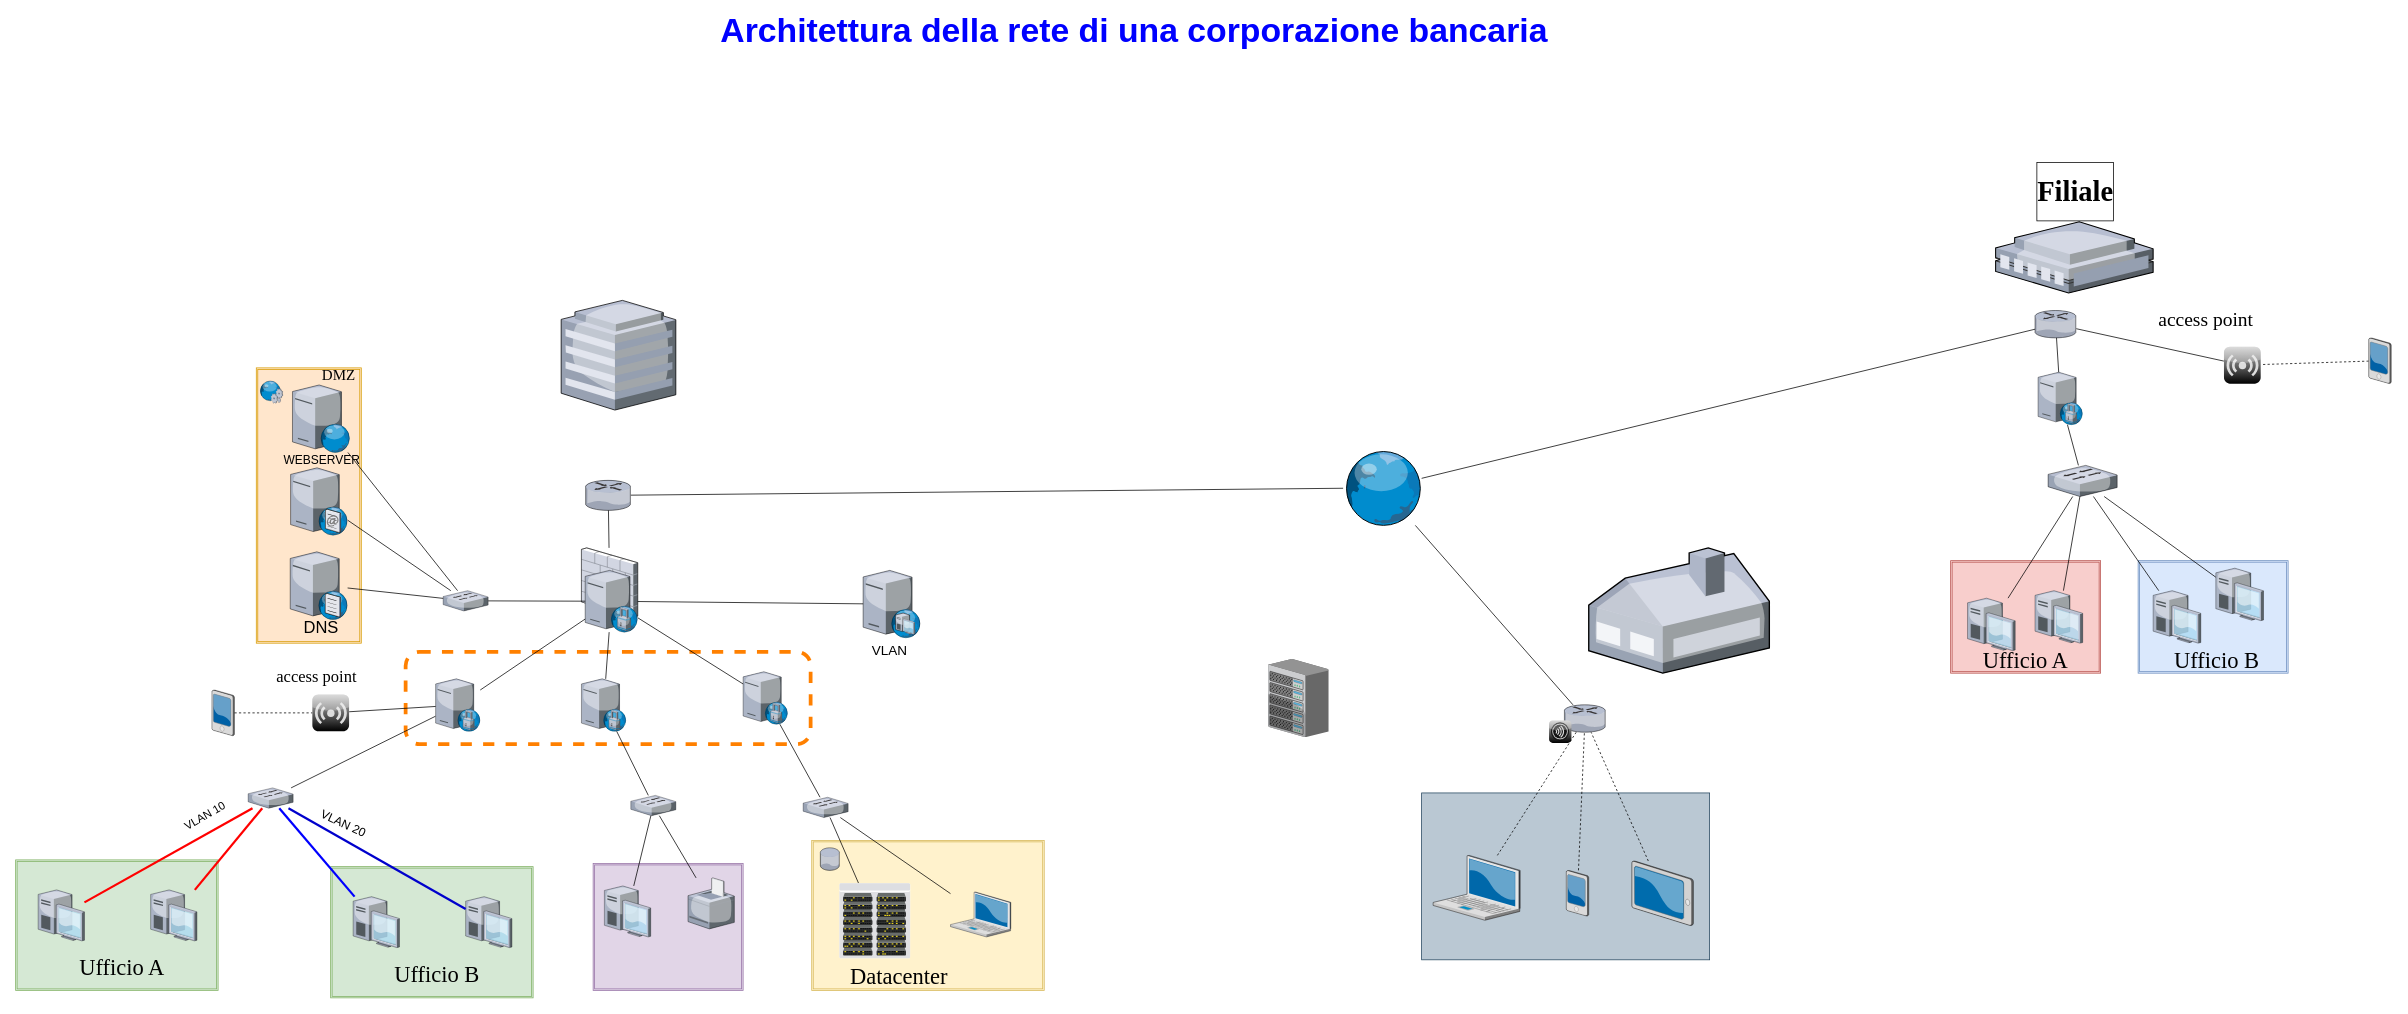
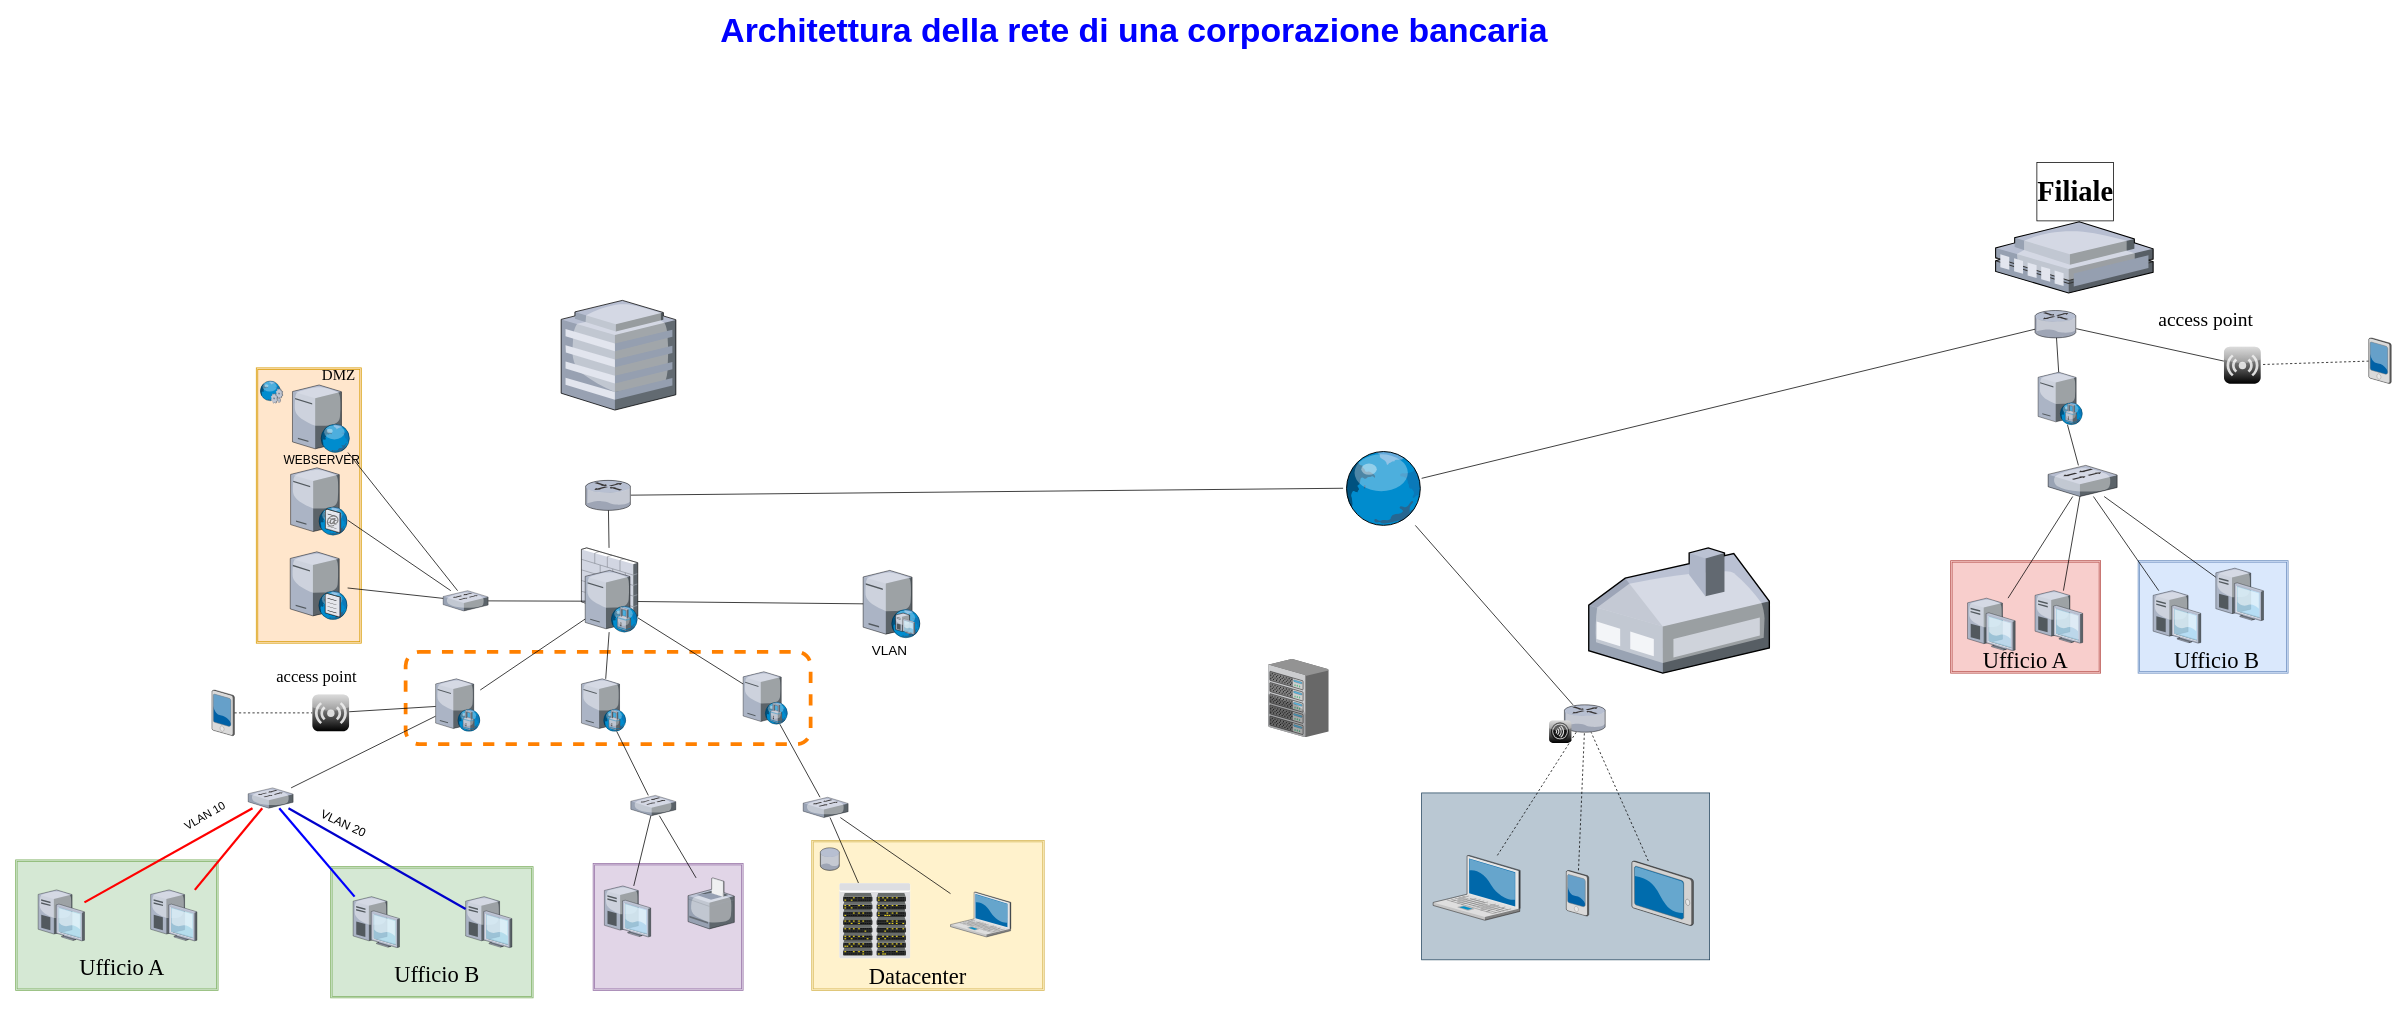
(321, 628) -> none
(899, 974) -> (918, 974)
